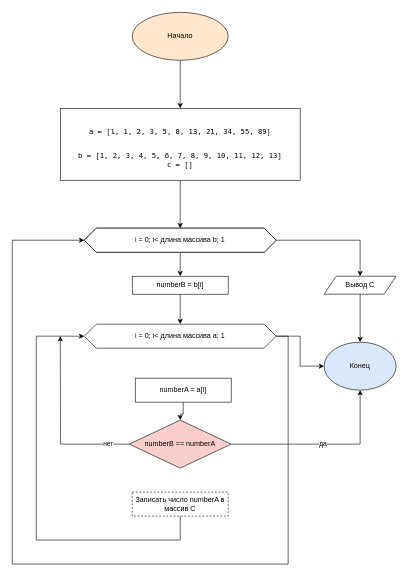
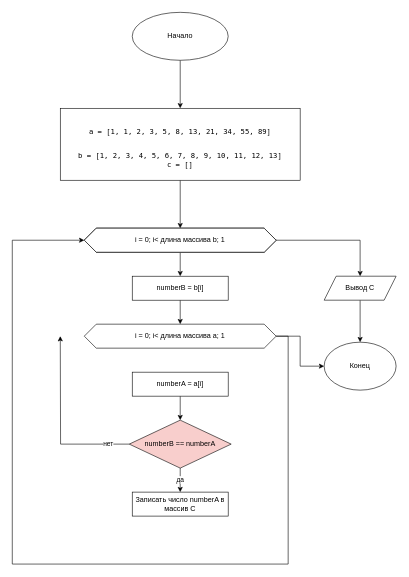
(180, 36) -> (180, 36)
(180, 285) -> (180, 288)
(360, 285) -> (360, 288)
(360, 366) -> (360, 366)
(183, 390) -> (180, 384)
(322, 444) -> (180, 482)
(180, 504) -> (180, 504)
(36, 540) -> none
